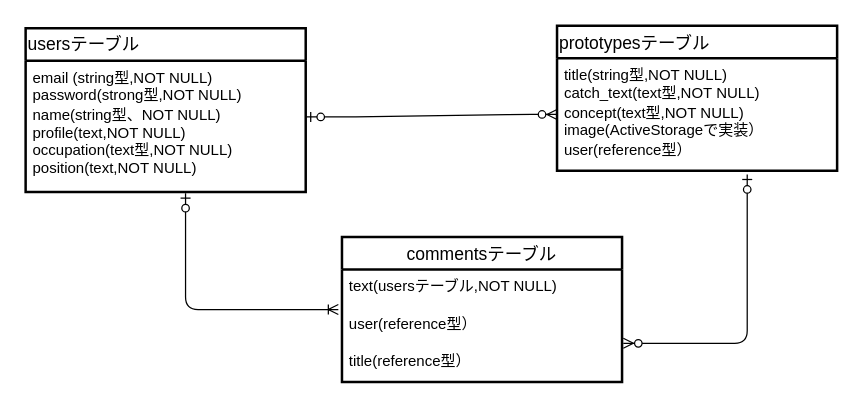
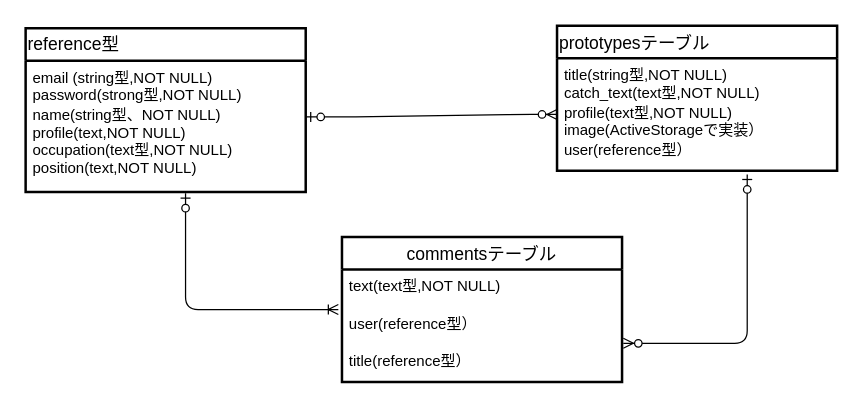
(88, 44) -> (81, 44)
(660, 113) -> (656, 113)
(459, 286) -> (432, 286)
